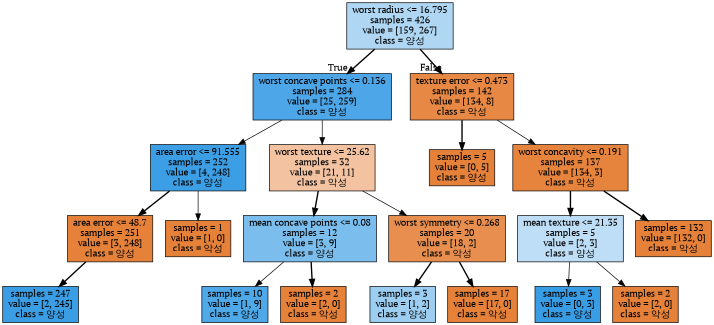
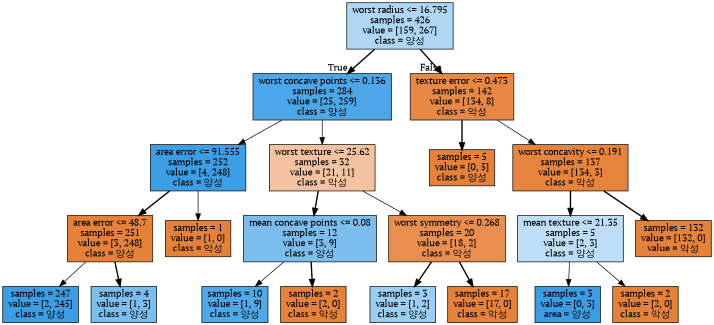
(673, 239) -> (673, 239)
(75, 272) -> (75, 272)
none -> (124, 304)
(568, 304) -> (568, 304)
